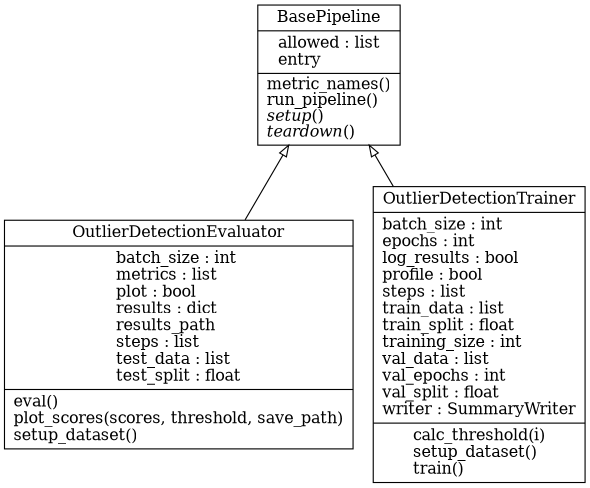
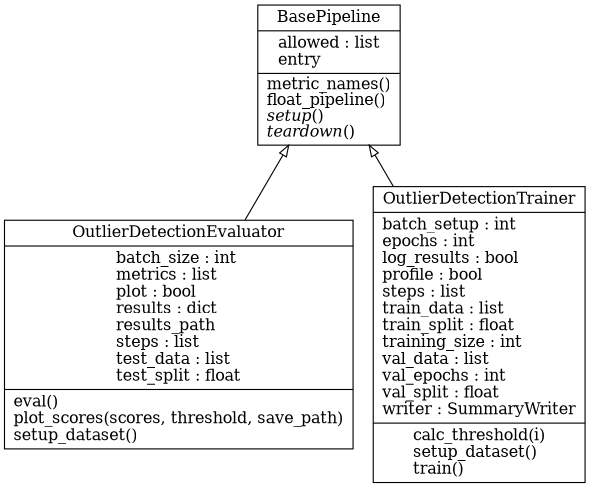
(323, 100) -> (326, 100)
(443, 225) -> (449, 225)
